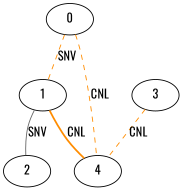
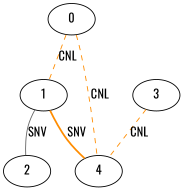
(67, 57) -> (68, 57)
(76, 133) -> (77, 133)
